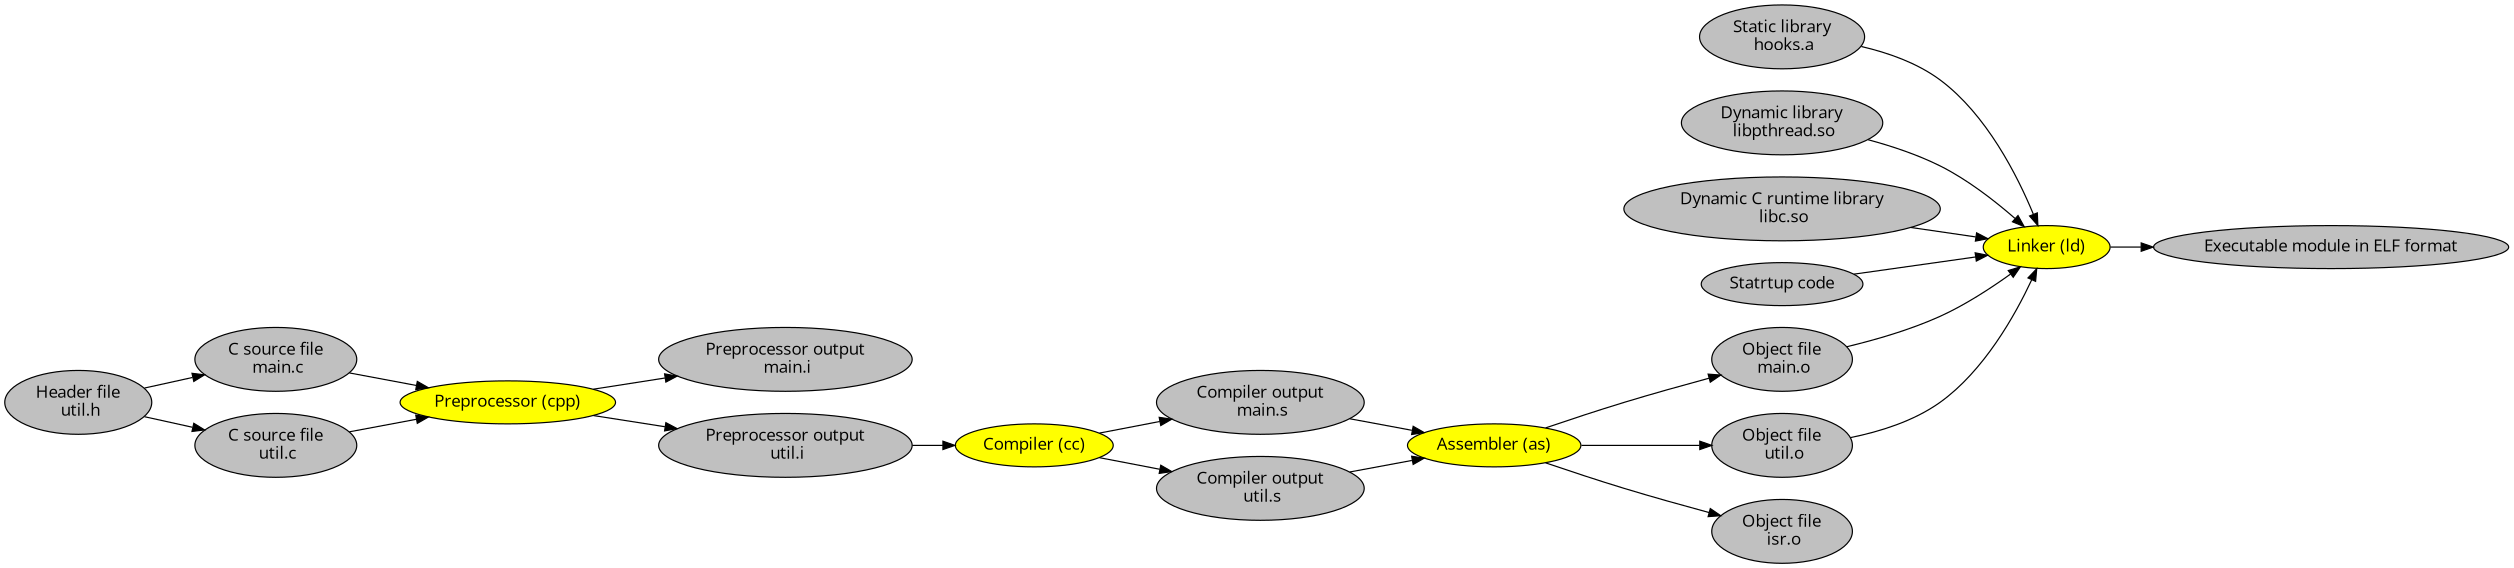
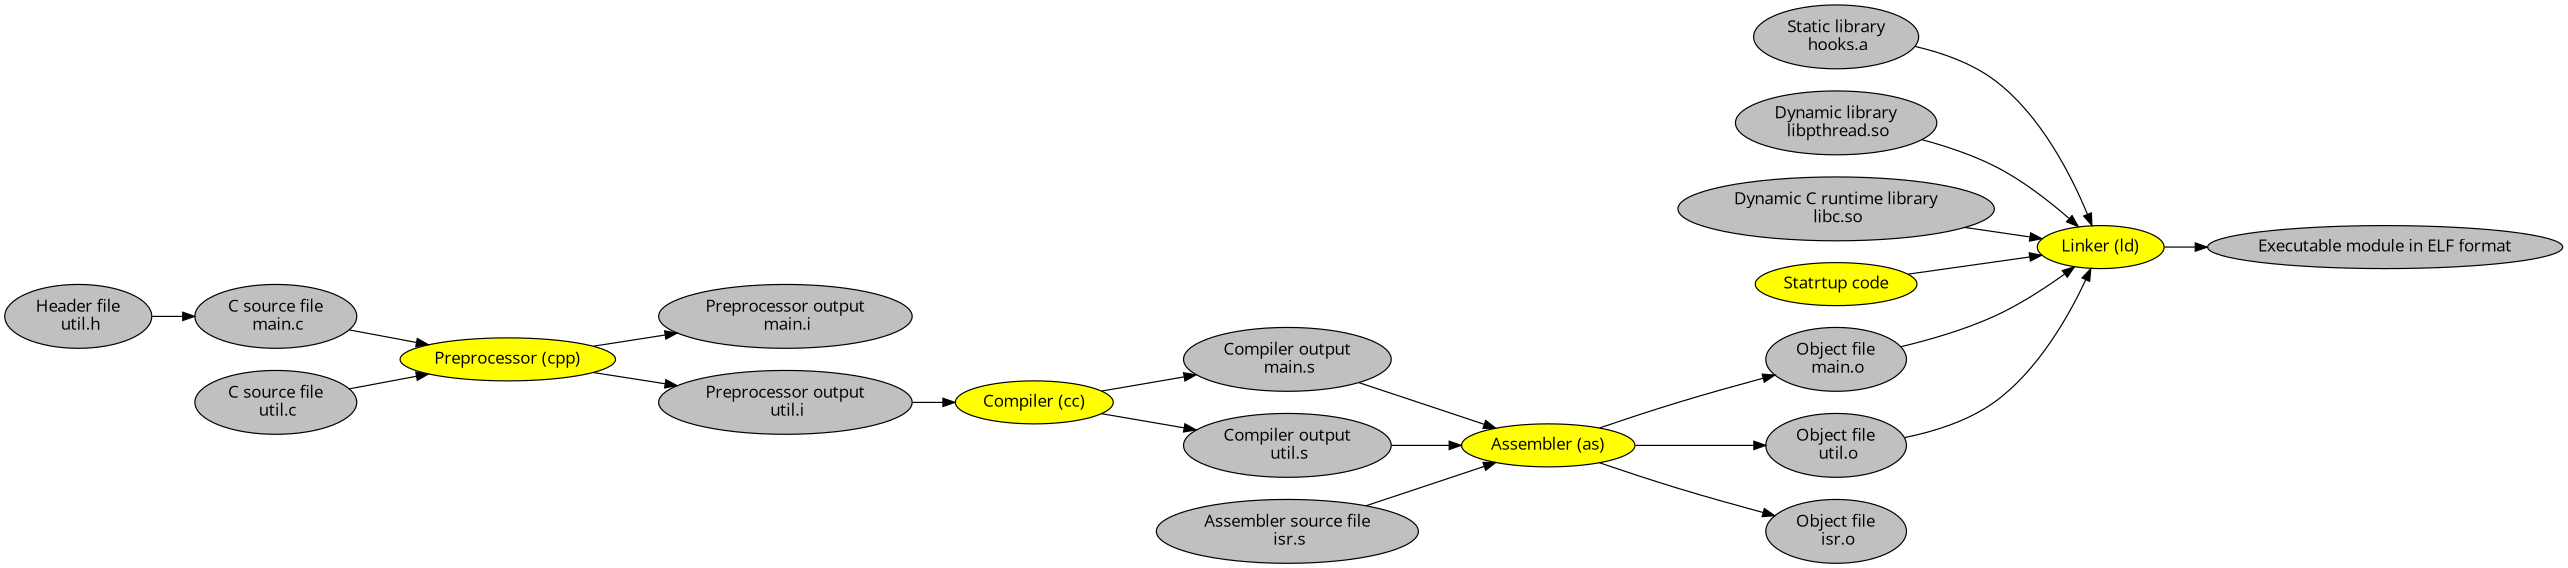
(1782, 284) -> (1836, 284)
(168, 422) -> none
none -> (1287, 531)
